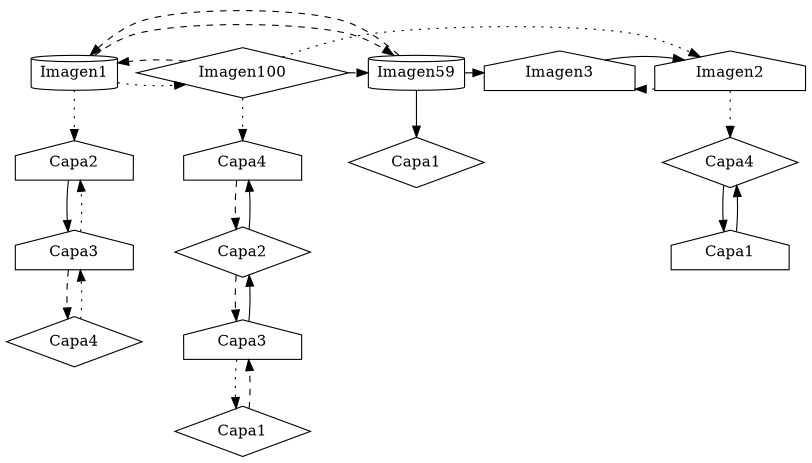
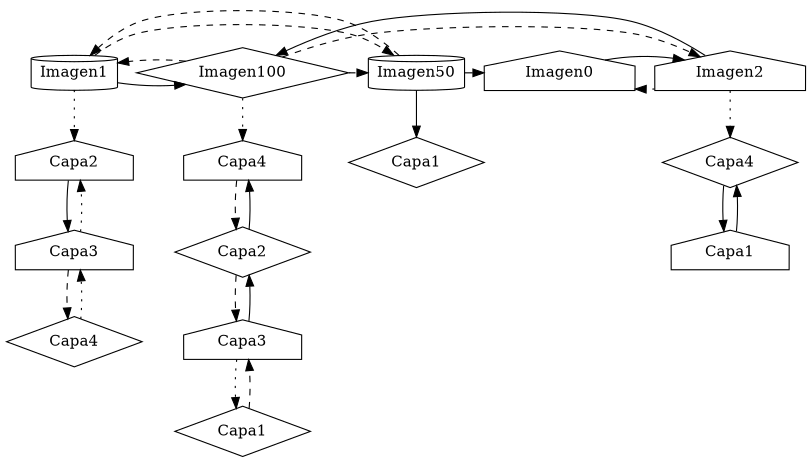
none -> (497, 12)
(486, 27) -> (486, 27)
(416, 73) -> (416, 73)
(560, 73) -> (560, 73)
(146, 86) -> (146, 86)
